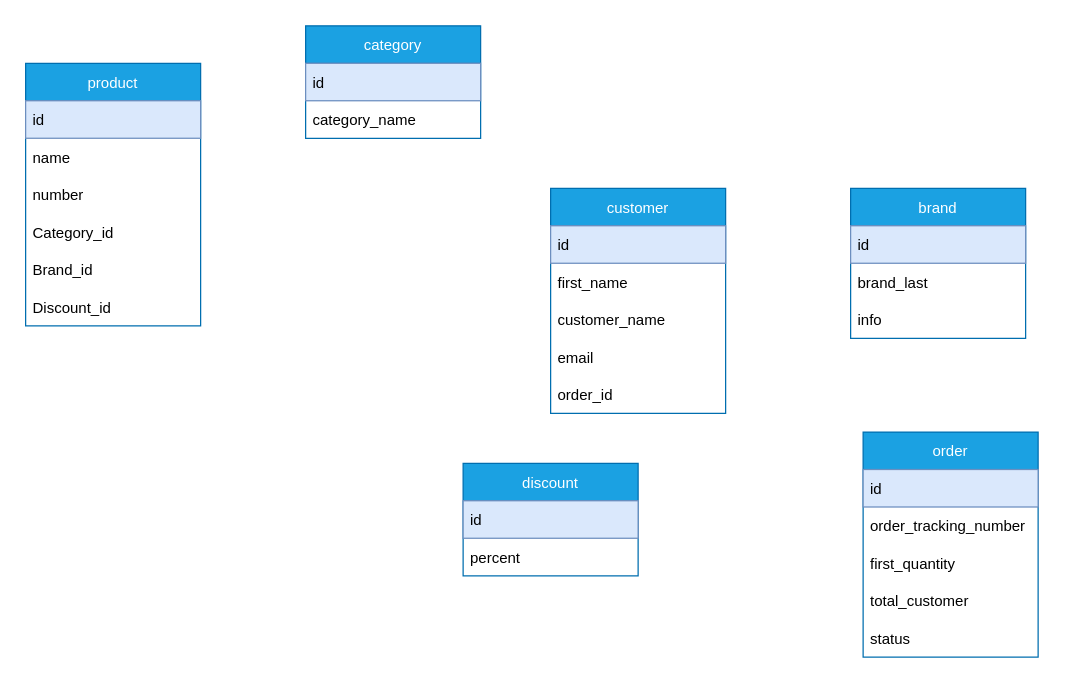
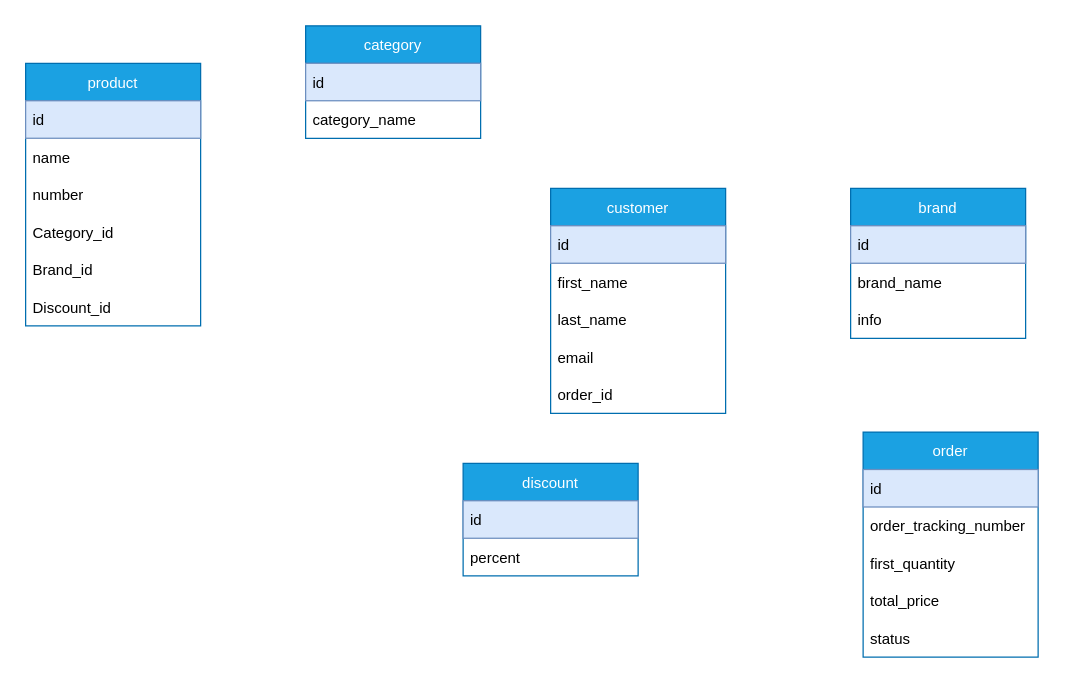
(898, 283) -> (900, 283)
(612, 320) -> (593, 320)
(927, 601) -> (912, 601)
